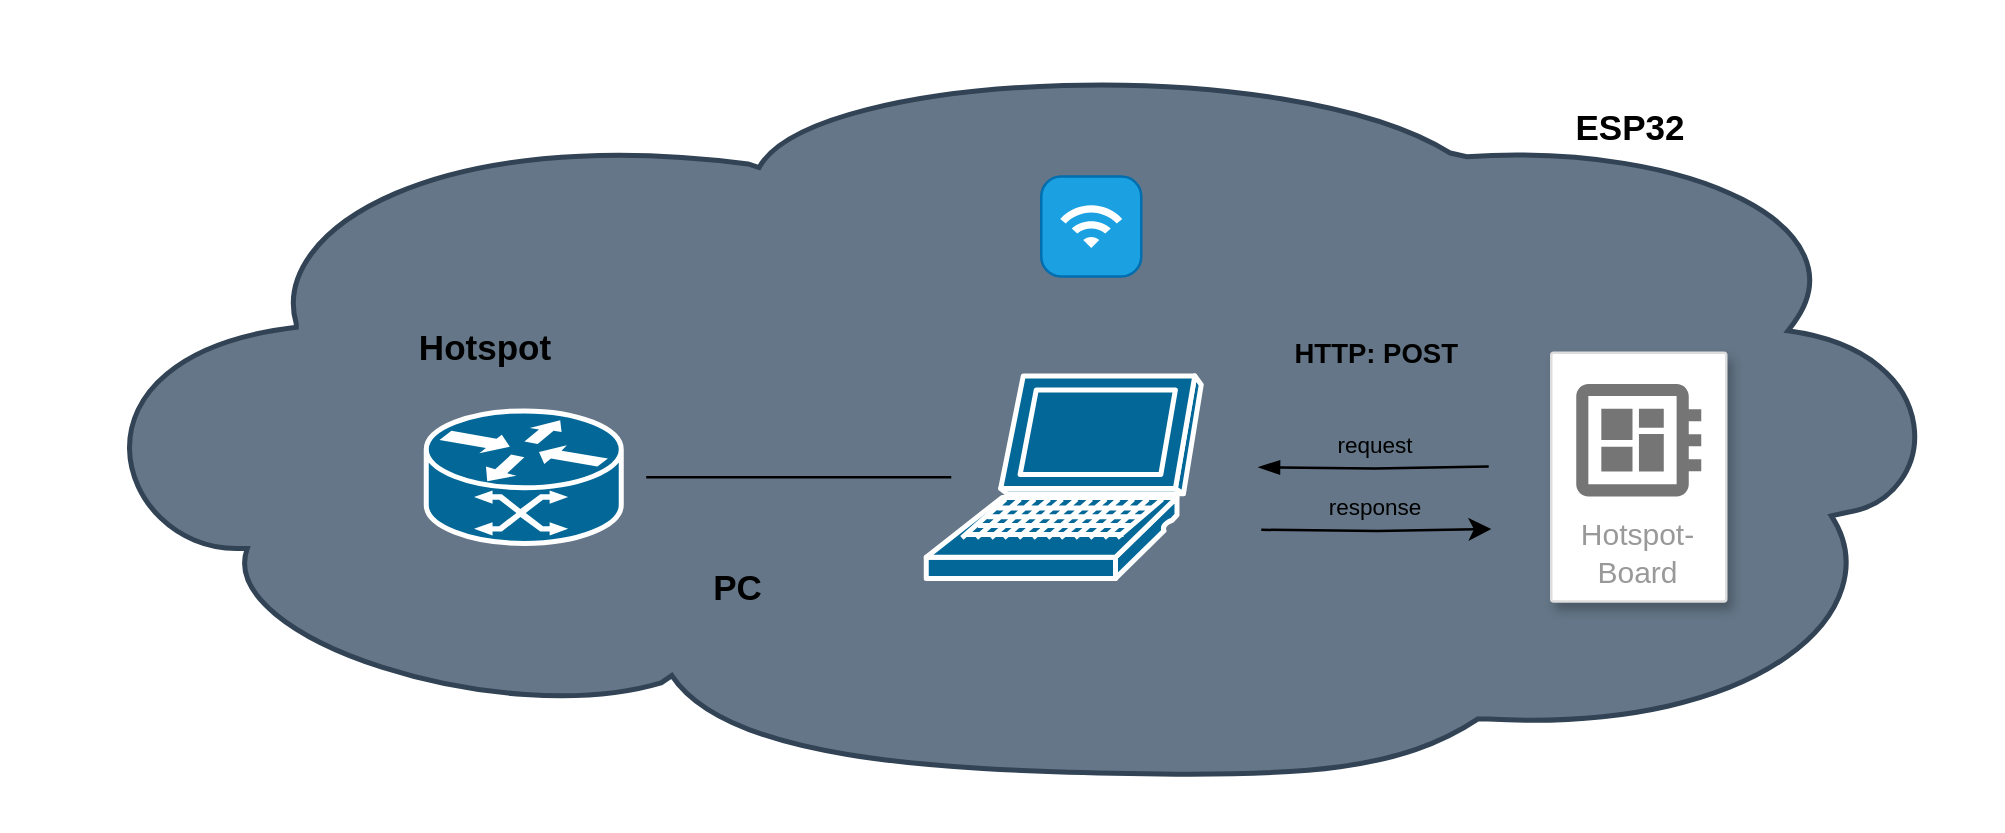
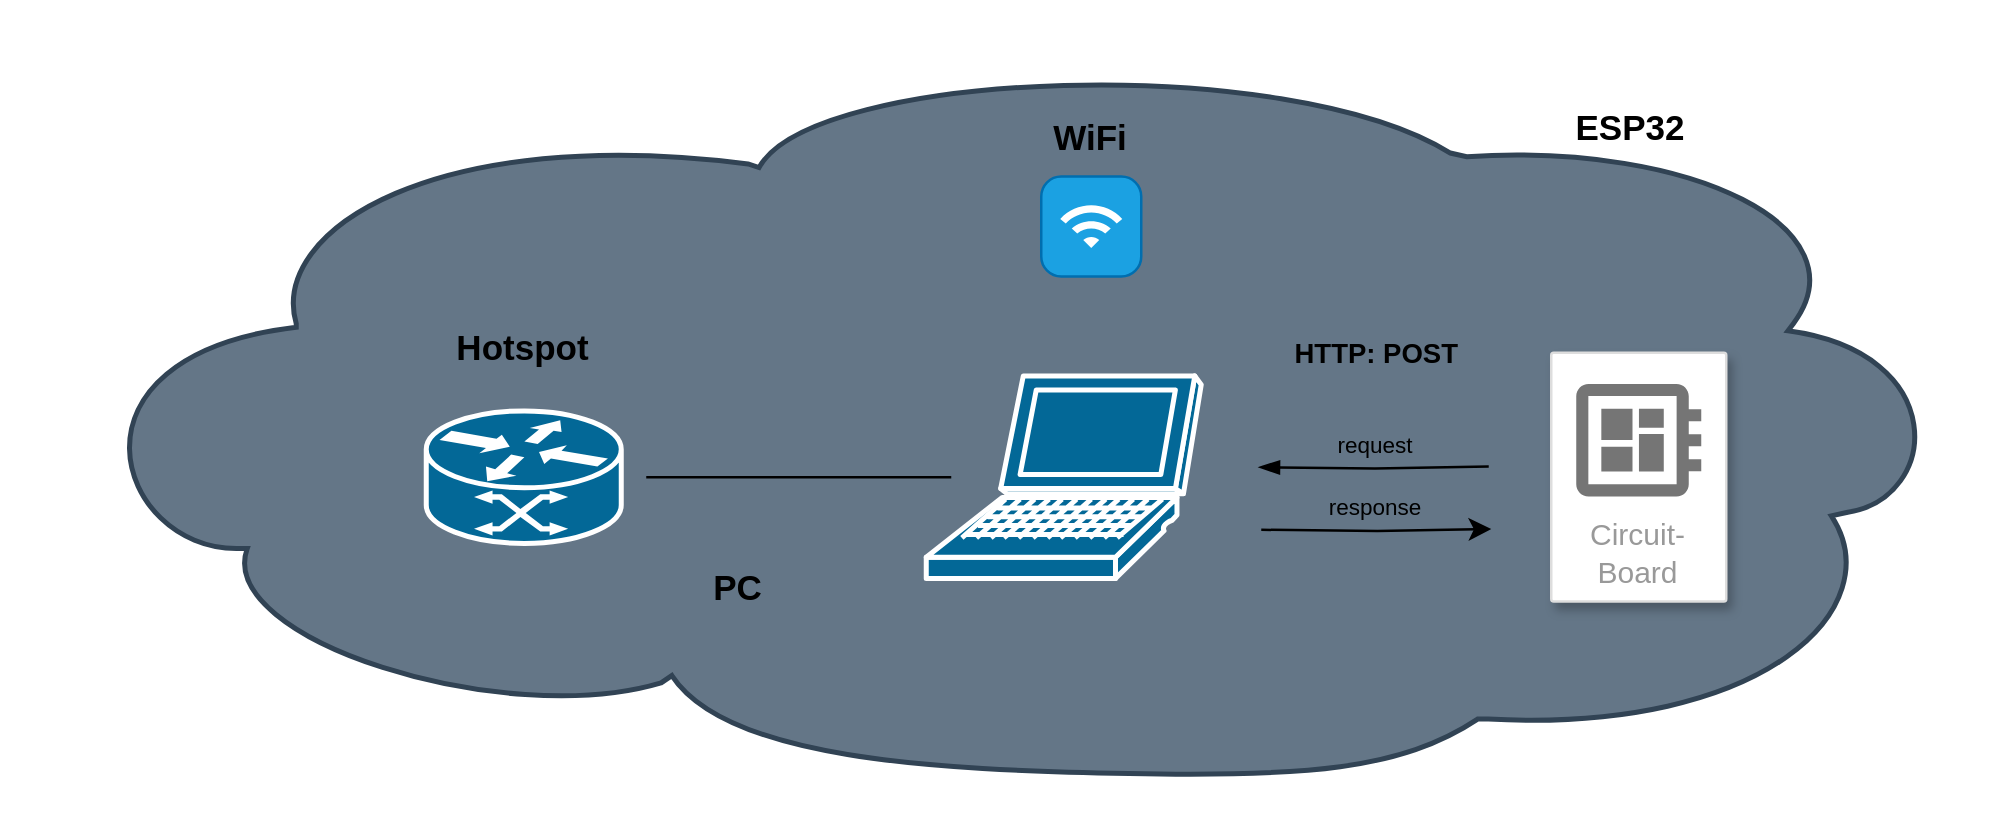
none -> (1091, 139)
(486, 348) -> (524, 348)
(1639, 553) -> (1639, 553)
